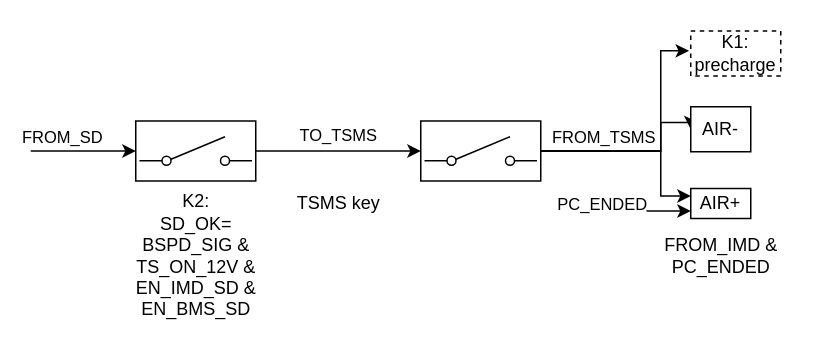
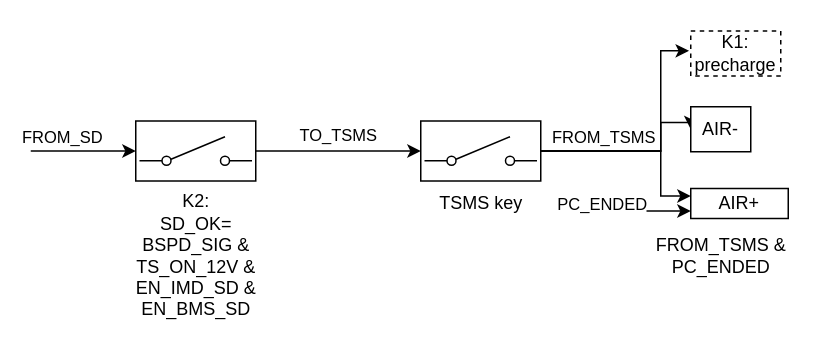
(338, 203) -> (481, 203)
(721, 203) -> (740, 203)
(722, 256) -> (722, 256)
